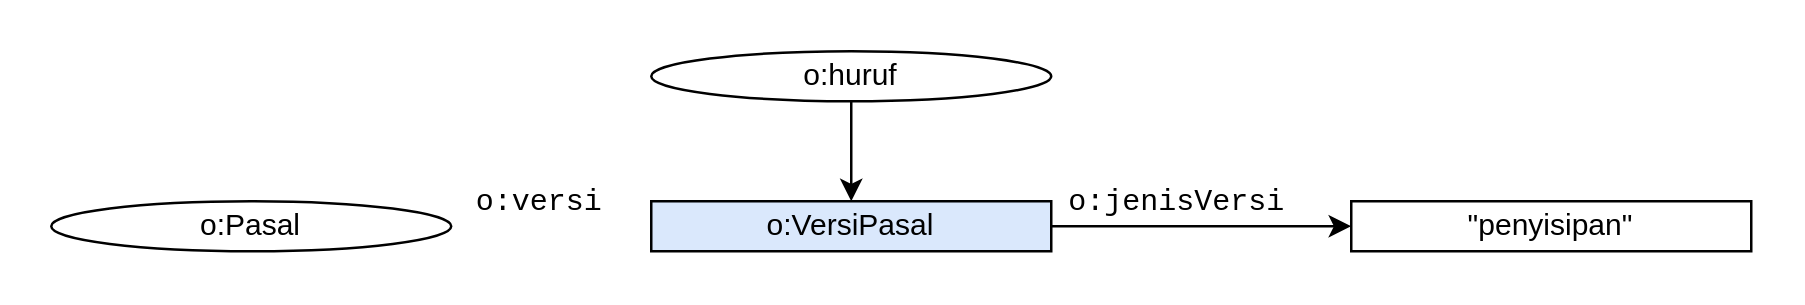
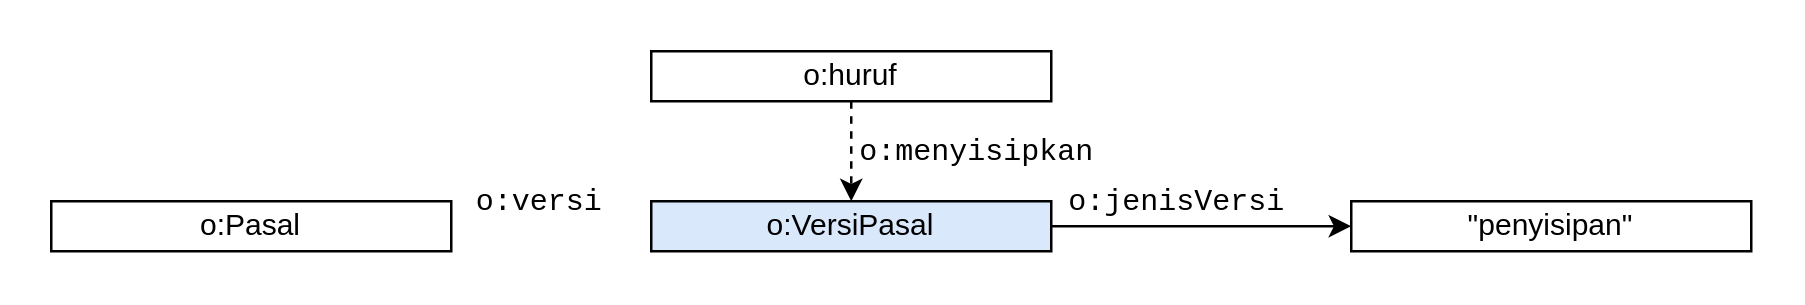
(851, 76) -> (851, 76)
(851, 142) -> (851, 142)
none -> (976, 151)
(251, 226) -> (251, 226)
